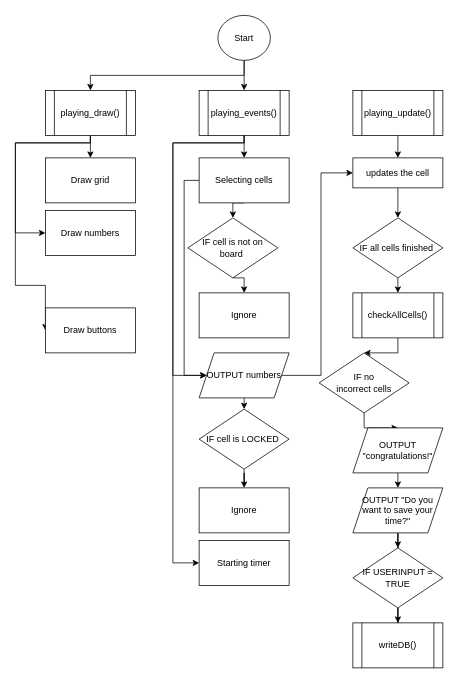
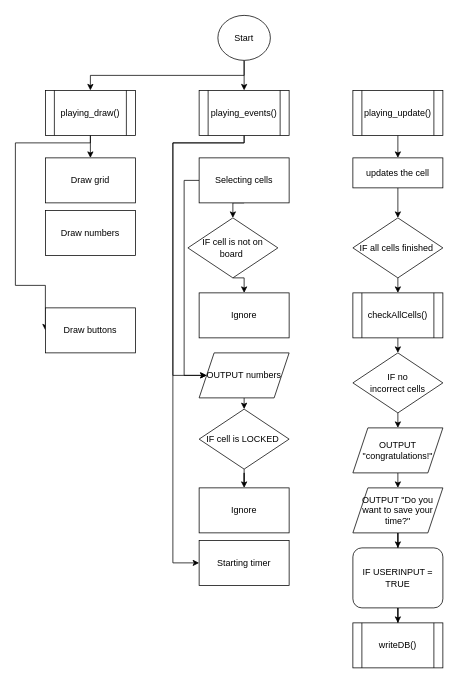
(244, 152) -> none
(39, 233) -> none
(302, 375) -> none
(364, 383) -> (398, 383)
(398, 578) -> (398, 578)
